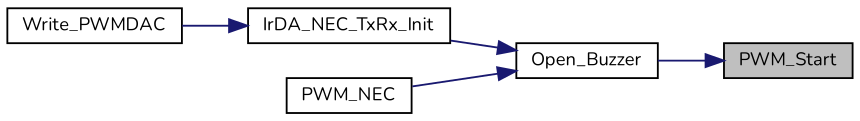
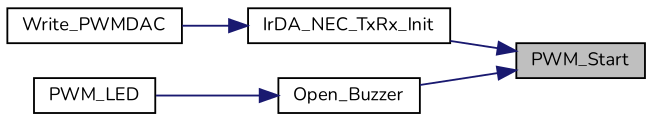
(474, 44) -> (474, 45)
(349, 96) -> (95, 96)
